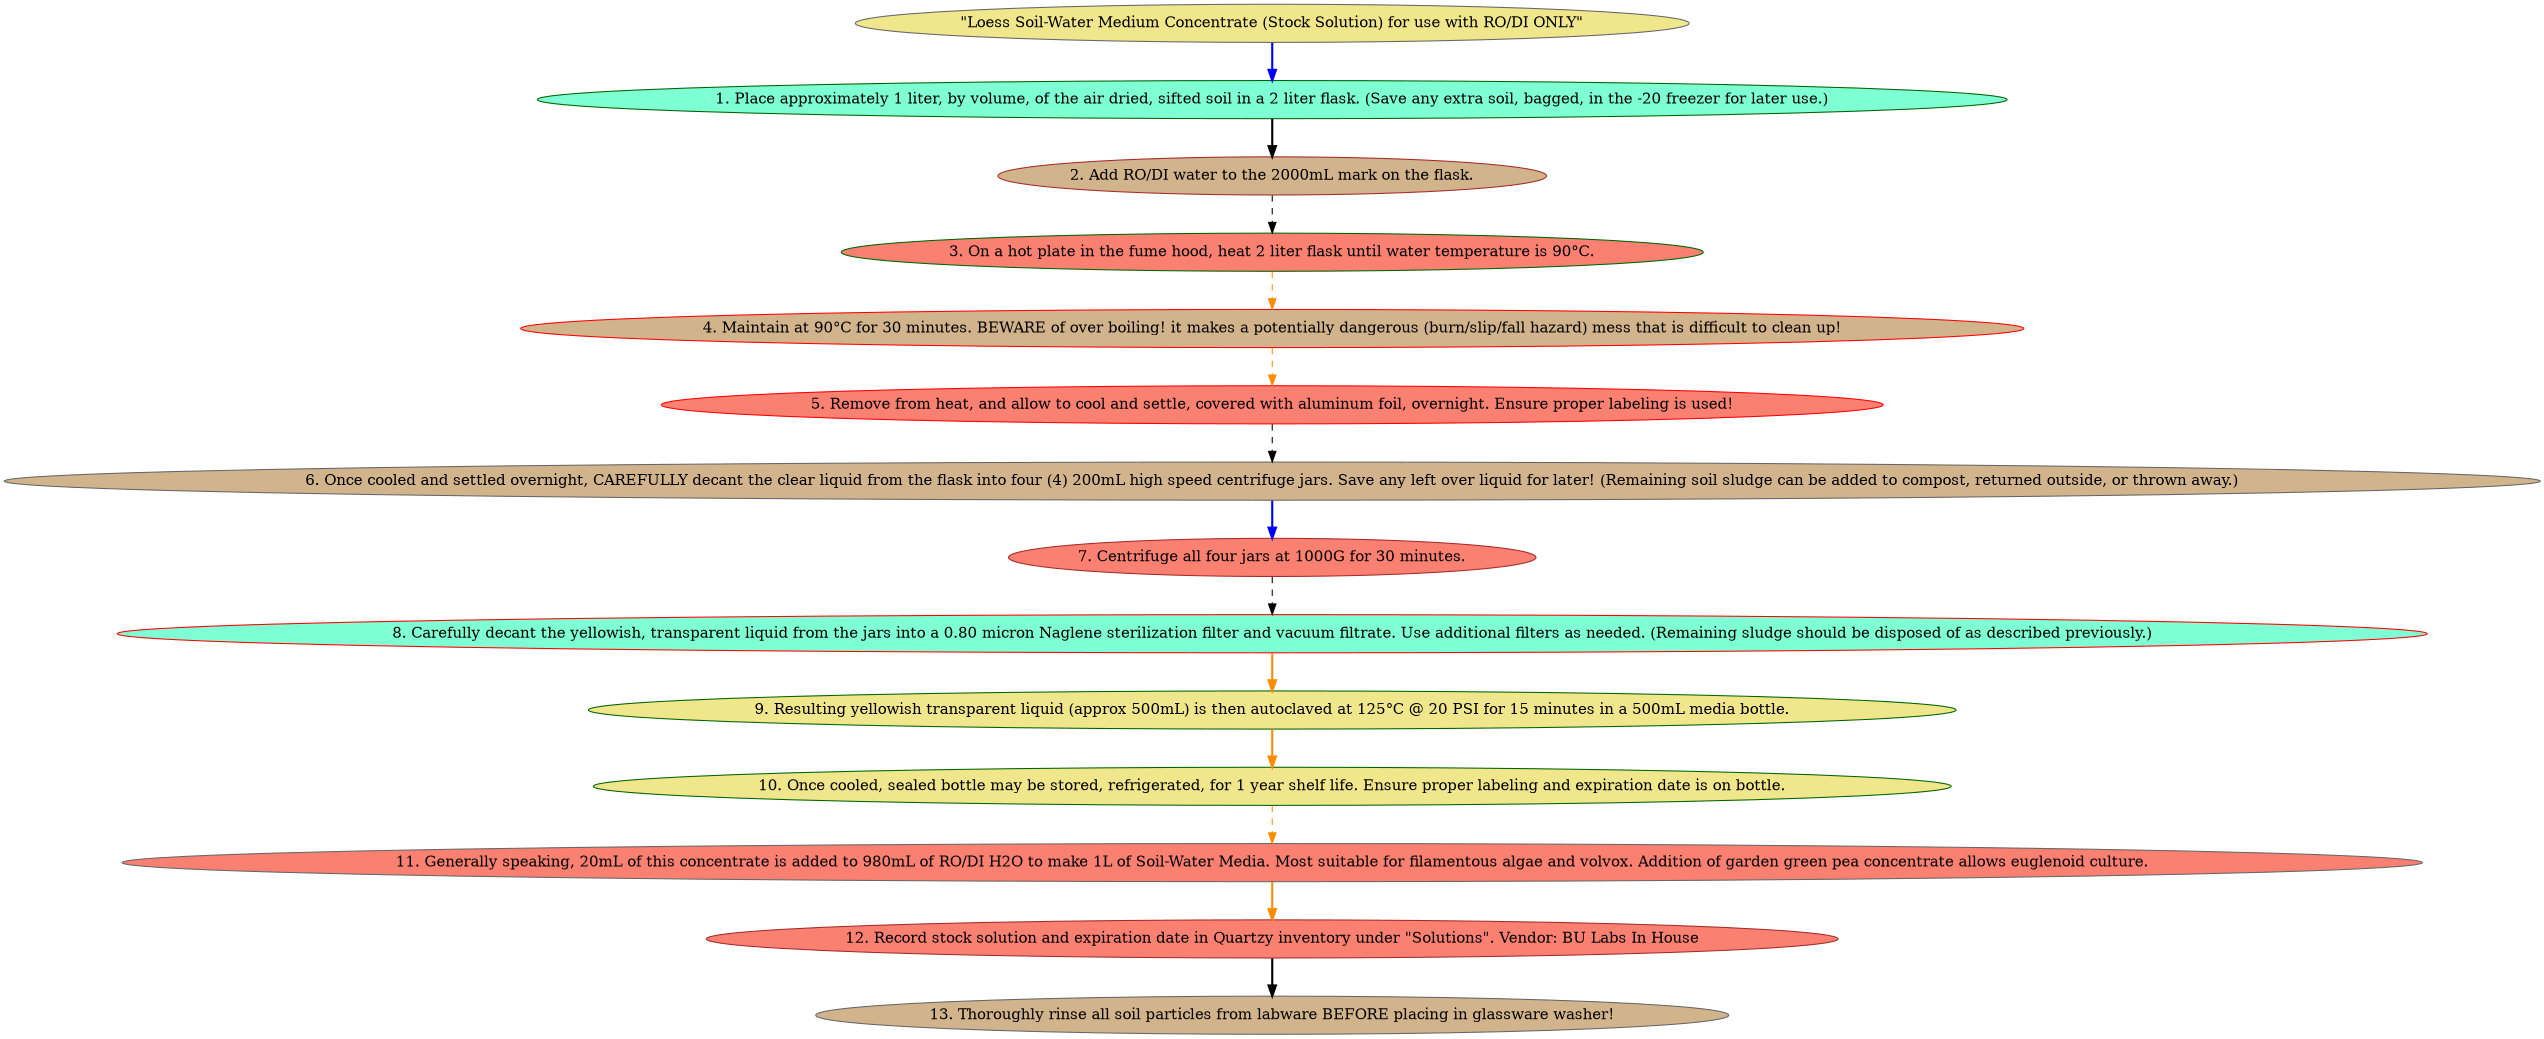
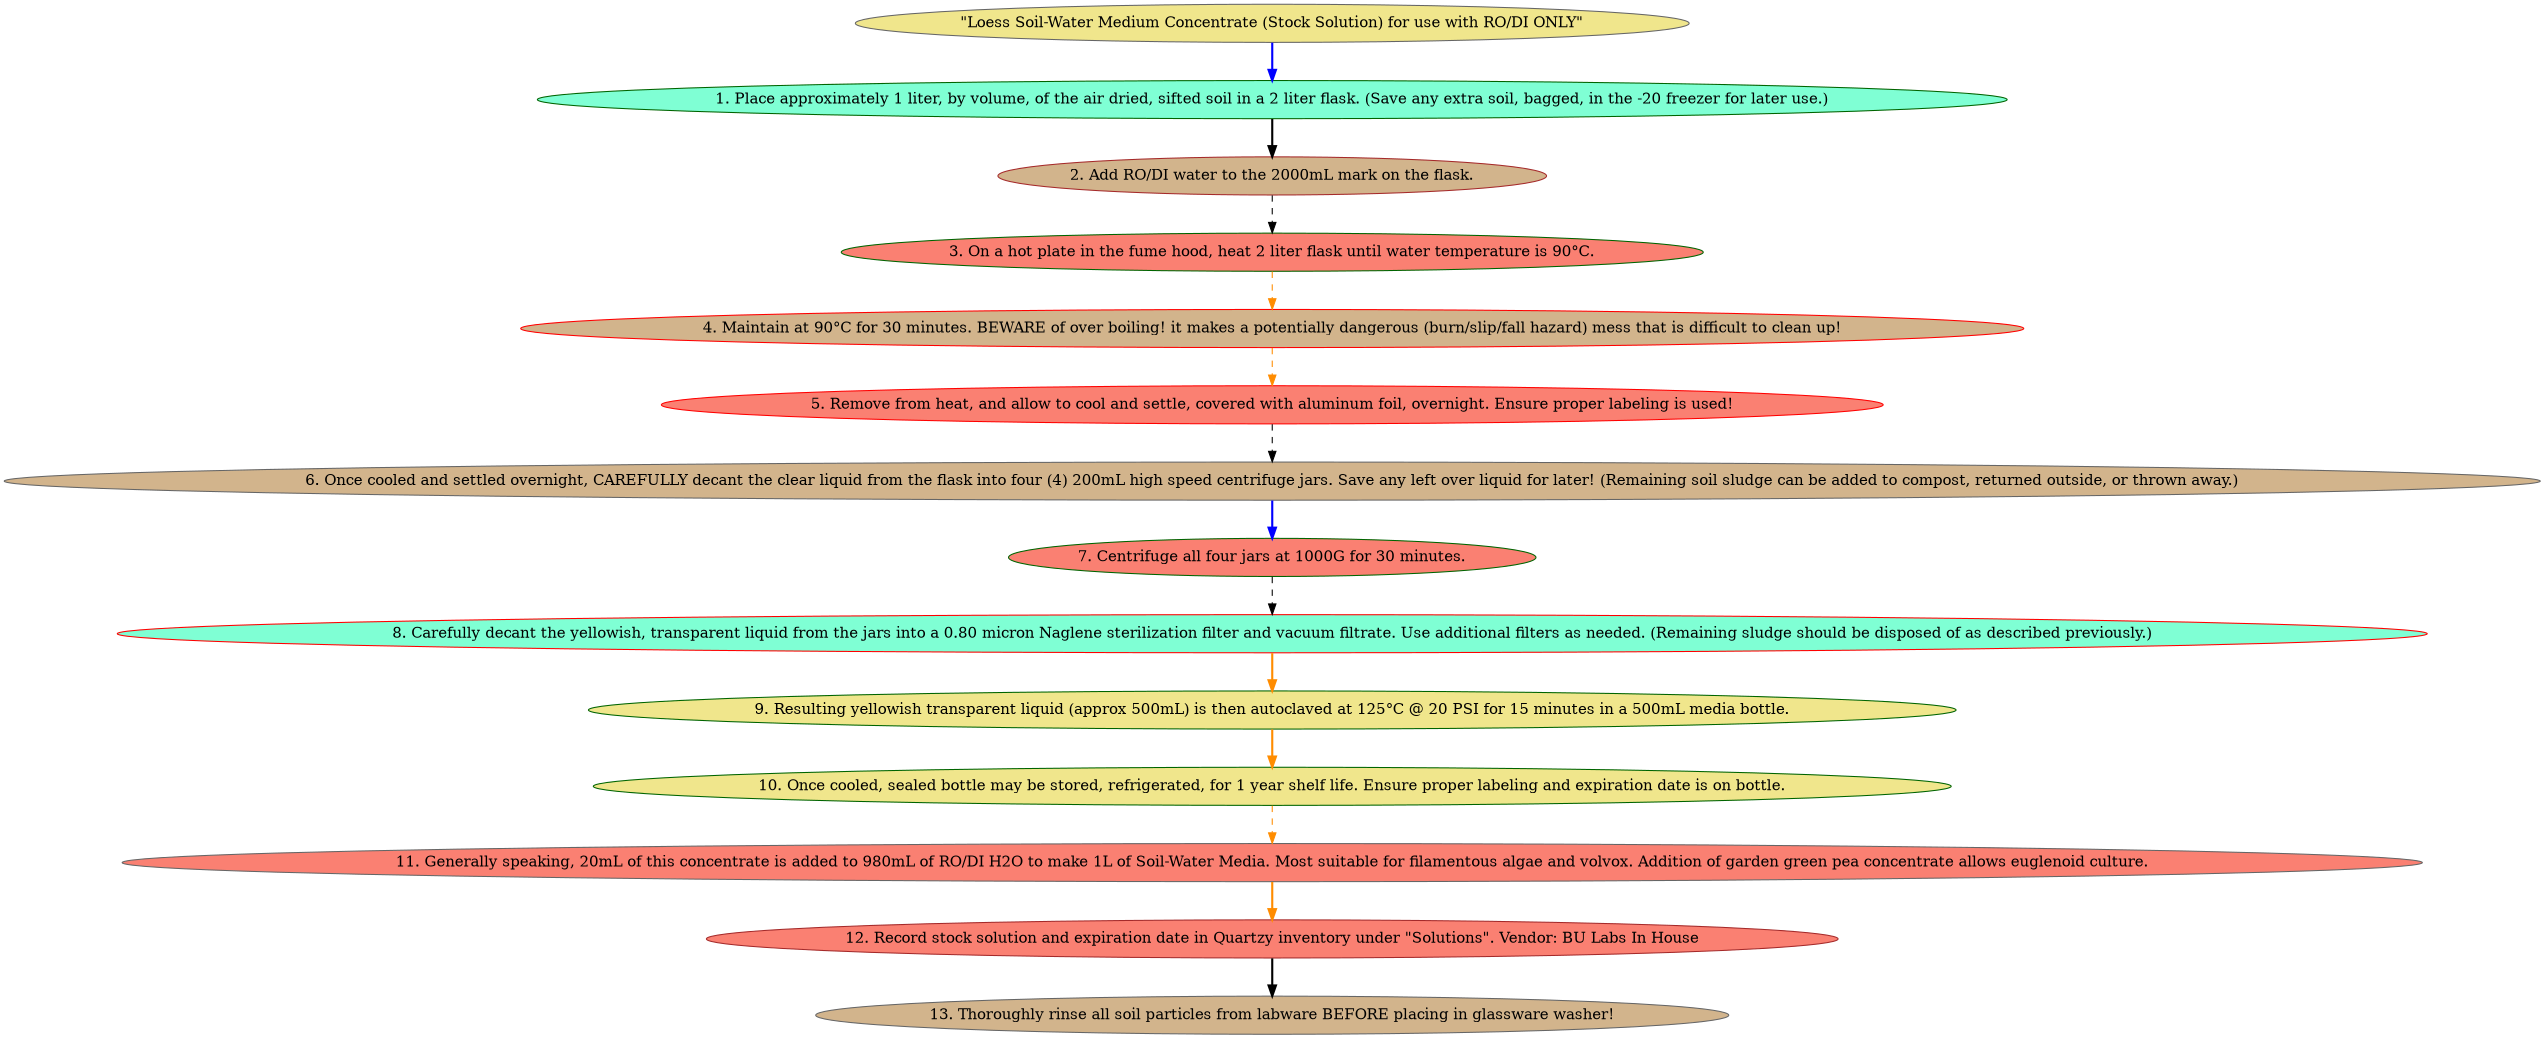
(1272, 557) -> (1272, 557)
